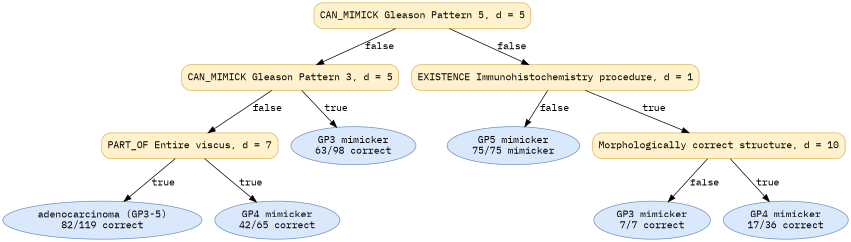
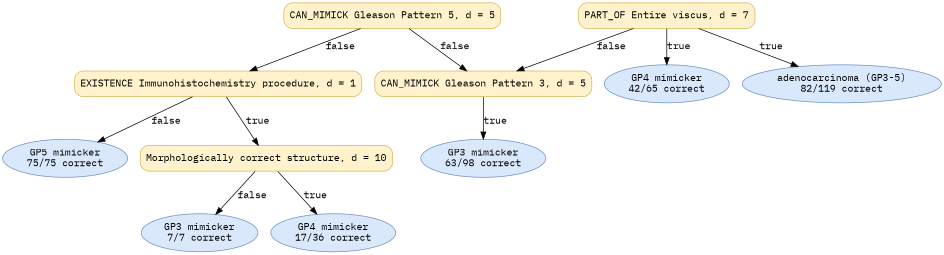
(243, 110) -> (579, 48)
(513, 151) -> (65, 163)
